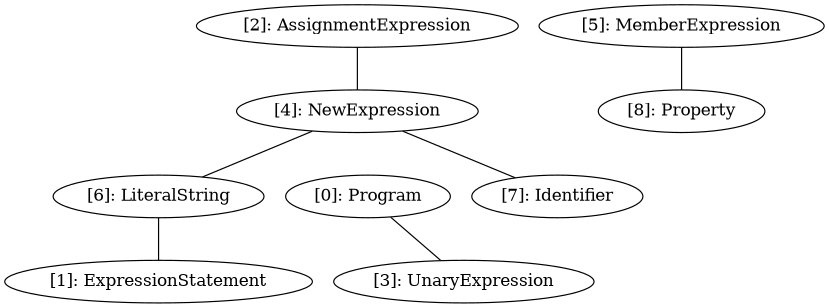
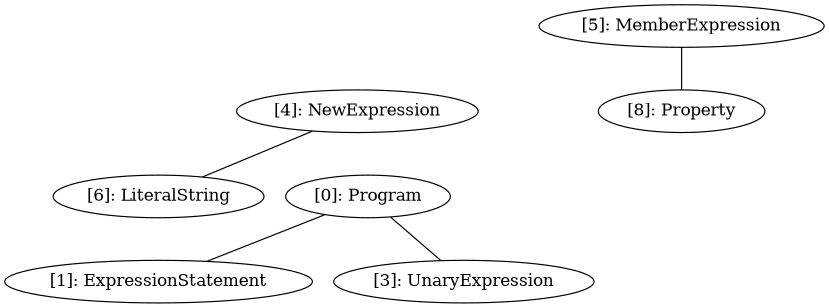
(357, 26) -> none
(557, 196) -> none
(159, 239) -> (266, 238)
